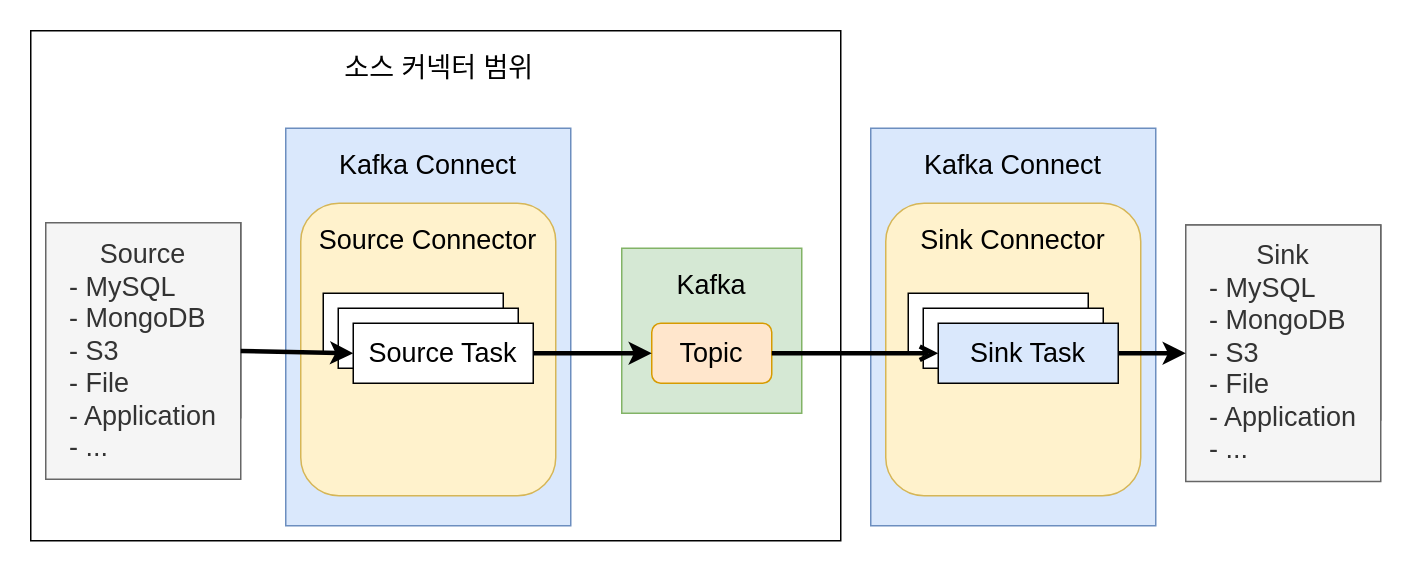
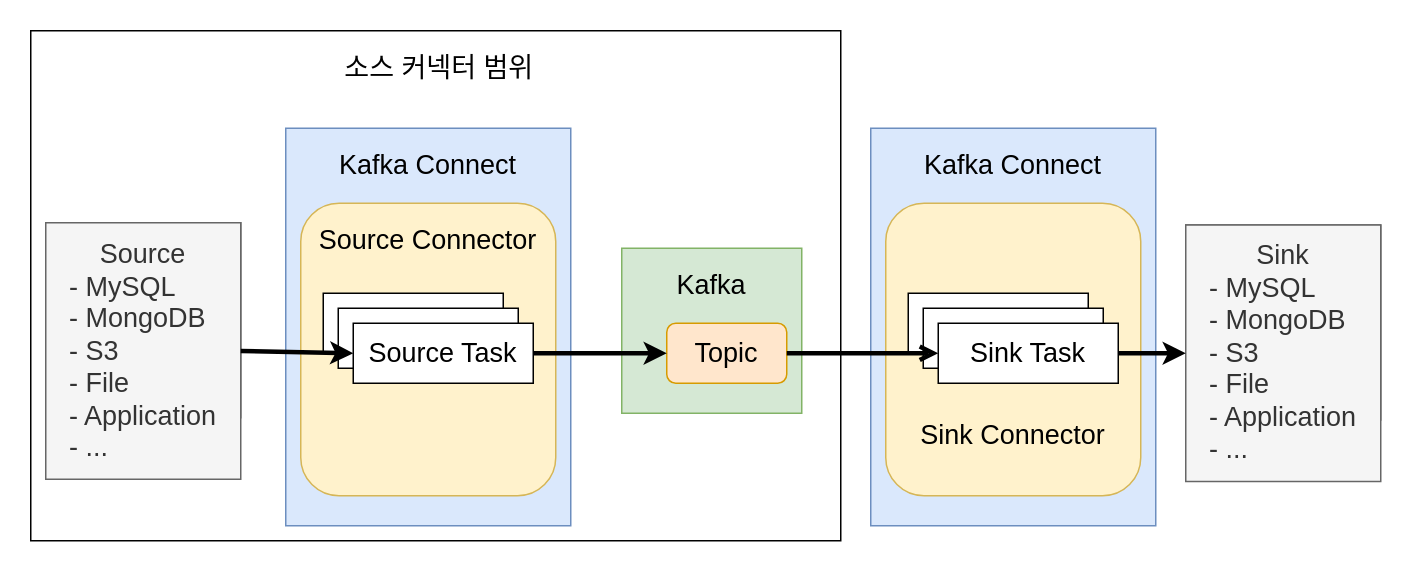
(1013, 241) -> (1013, 436)
(712, 353) -> (727, 353)
(1028, 353) -> (1028, 353)
